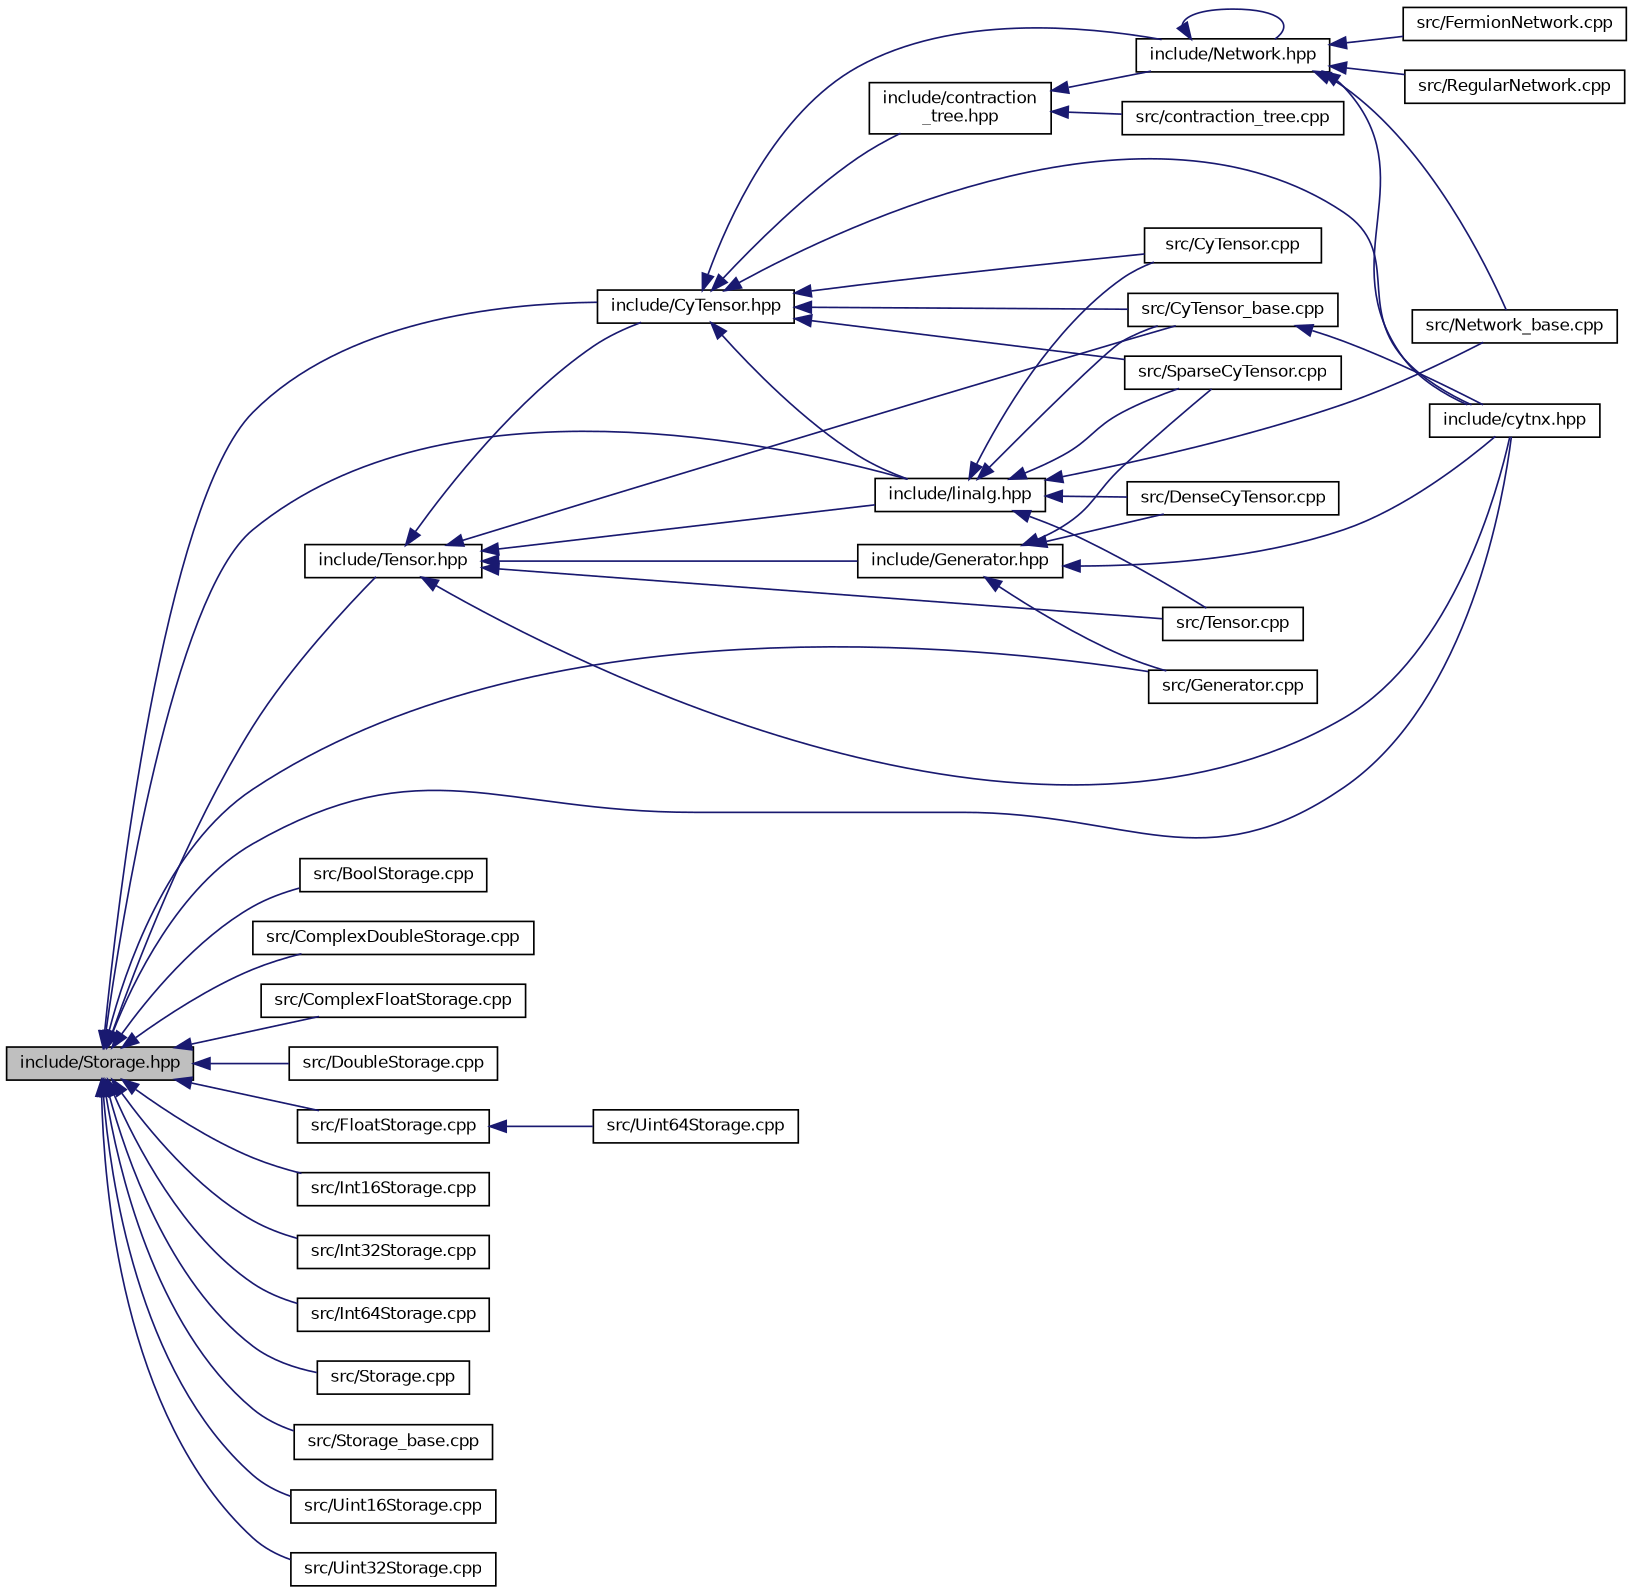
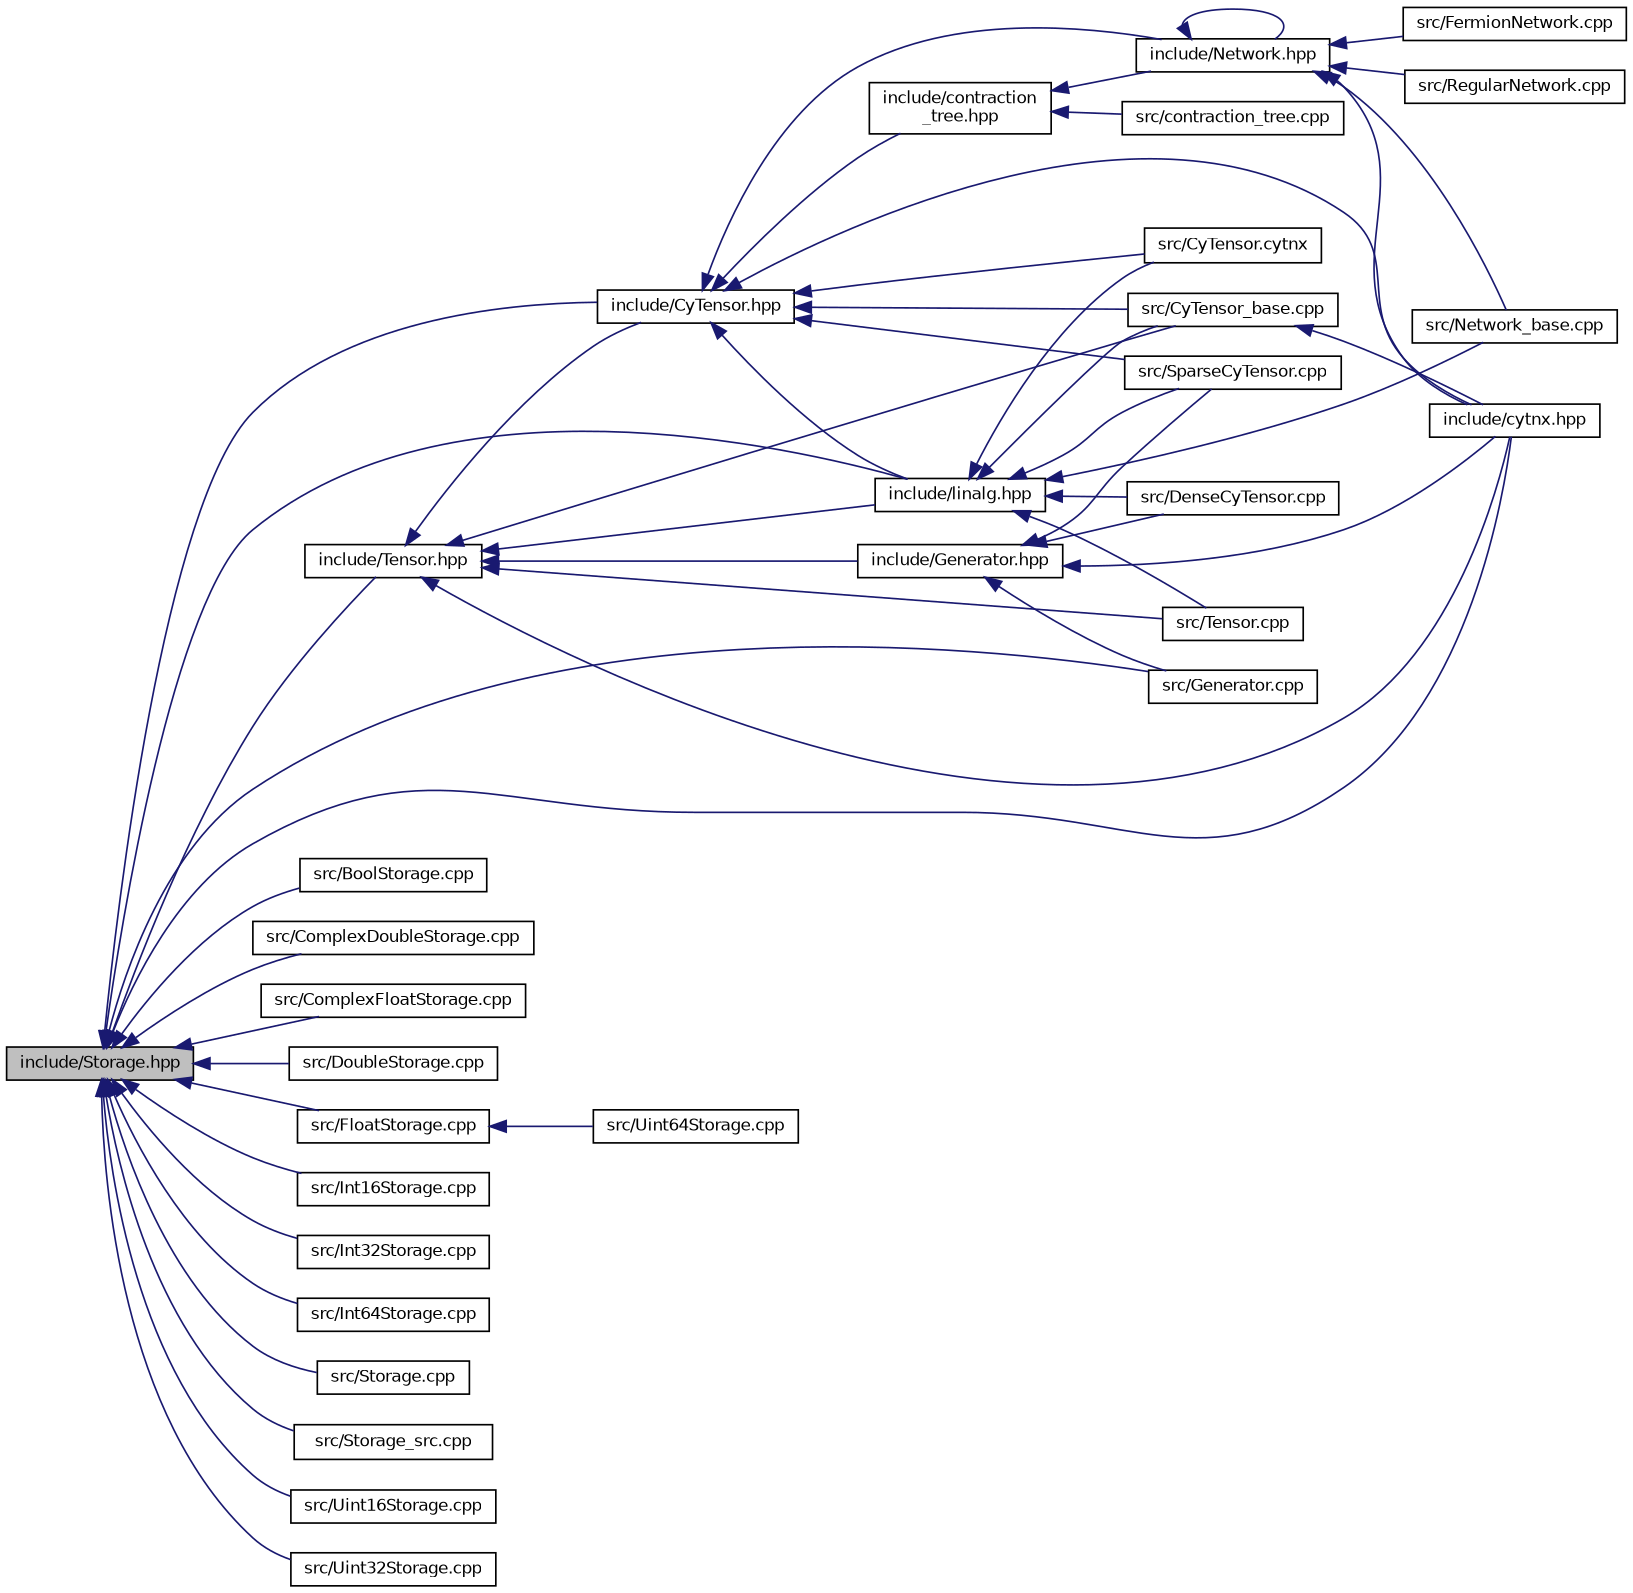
(1233, 245) -> (1233, 245)
(393, 1442) -> (393, 1442)
